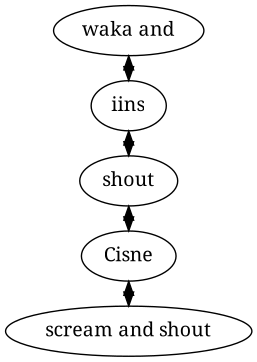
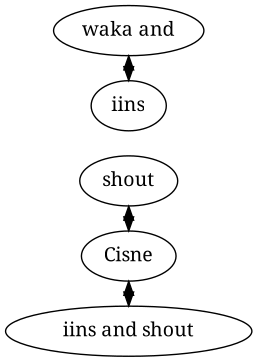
(129, 141) -> none
(129, 331) -> (129, 331)
